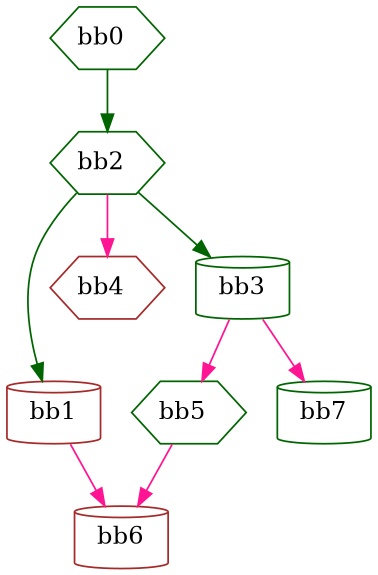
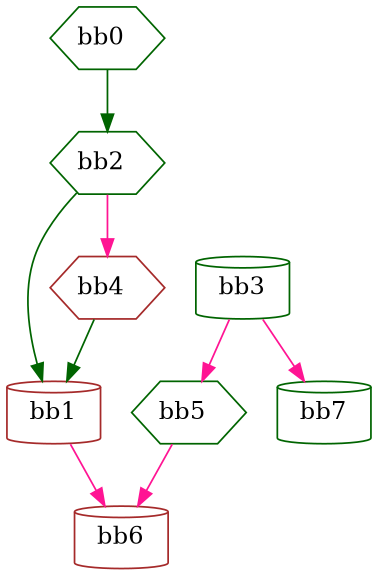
(168, 219) -> none
none -> (84, 342)
